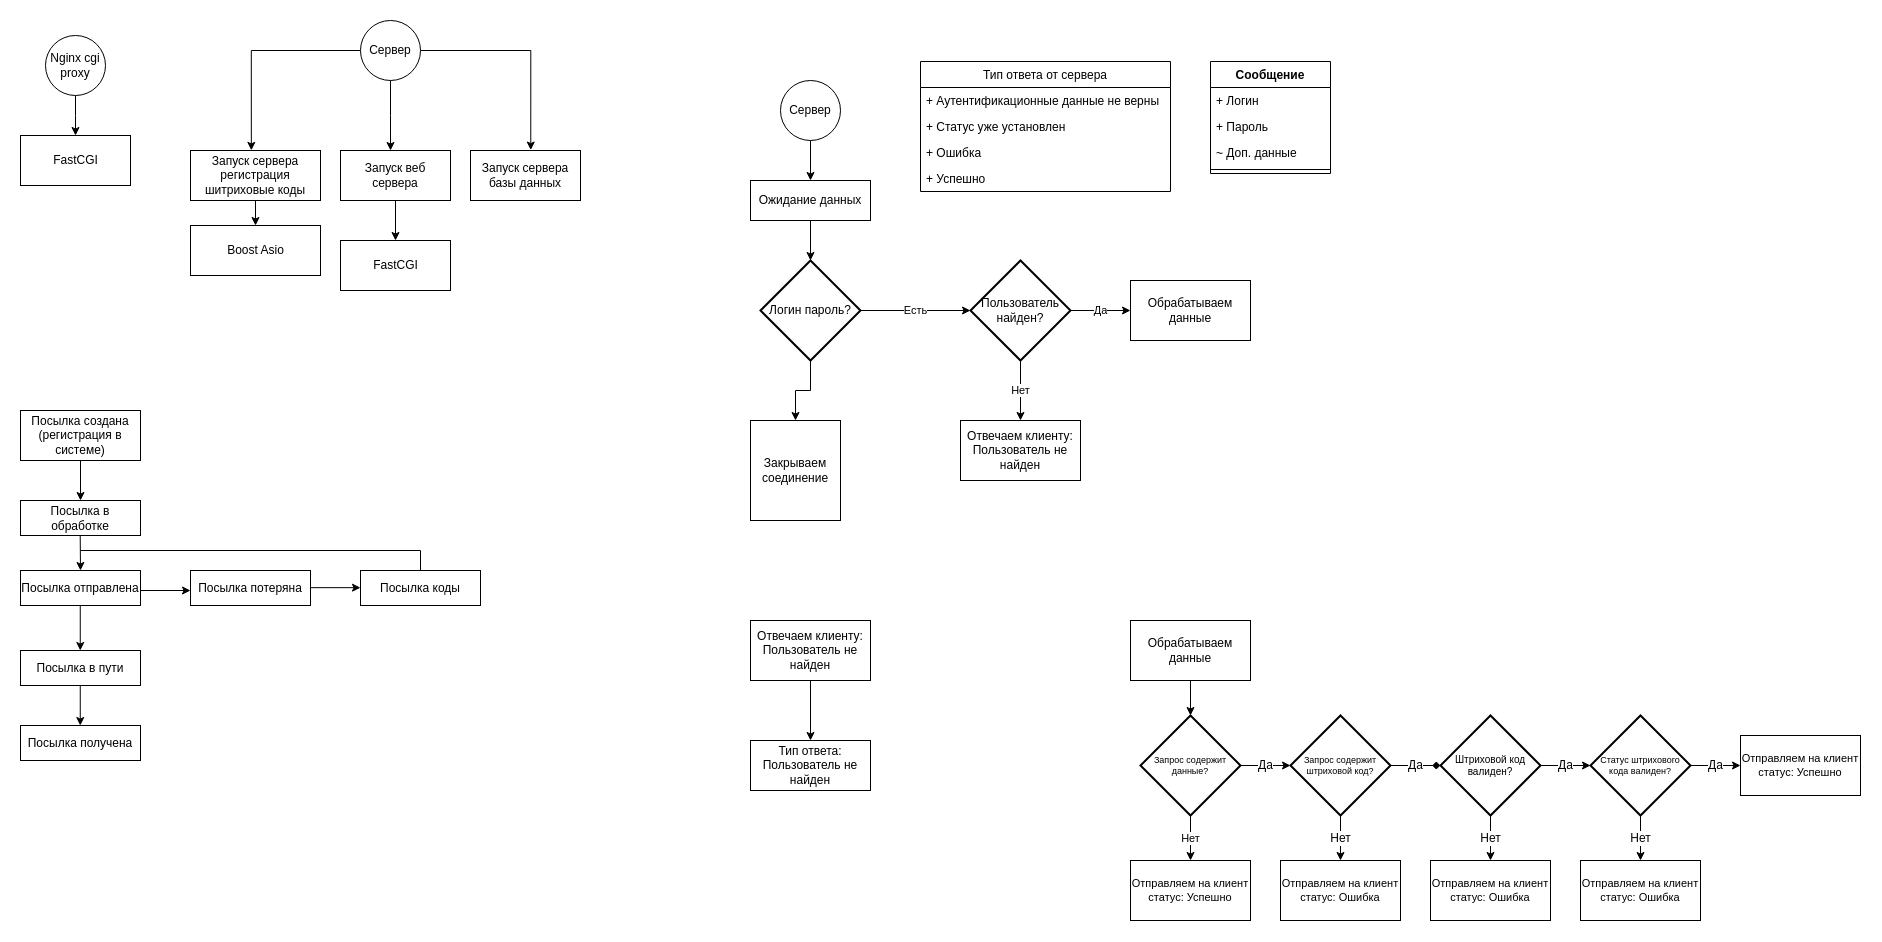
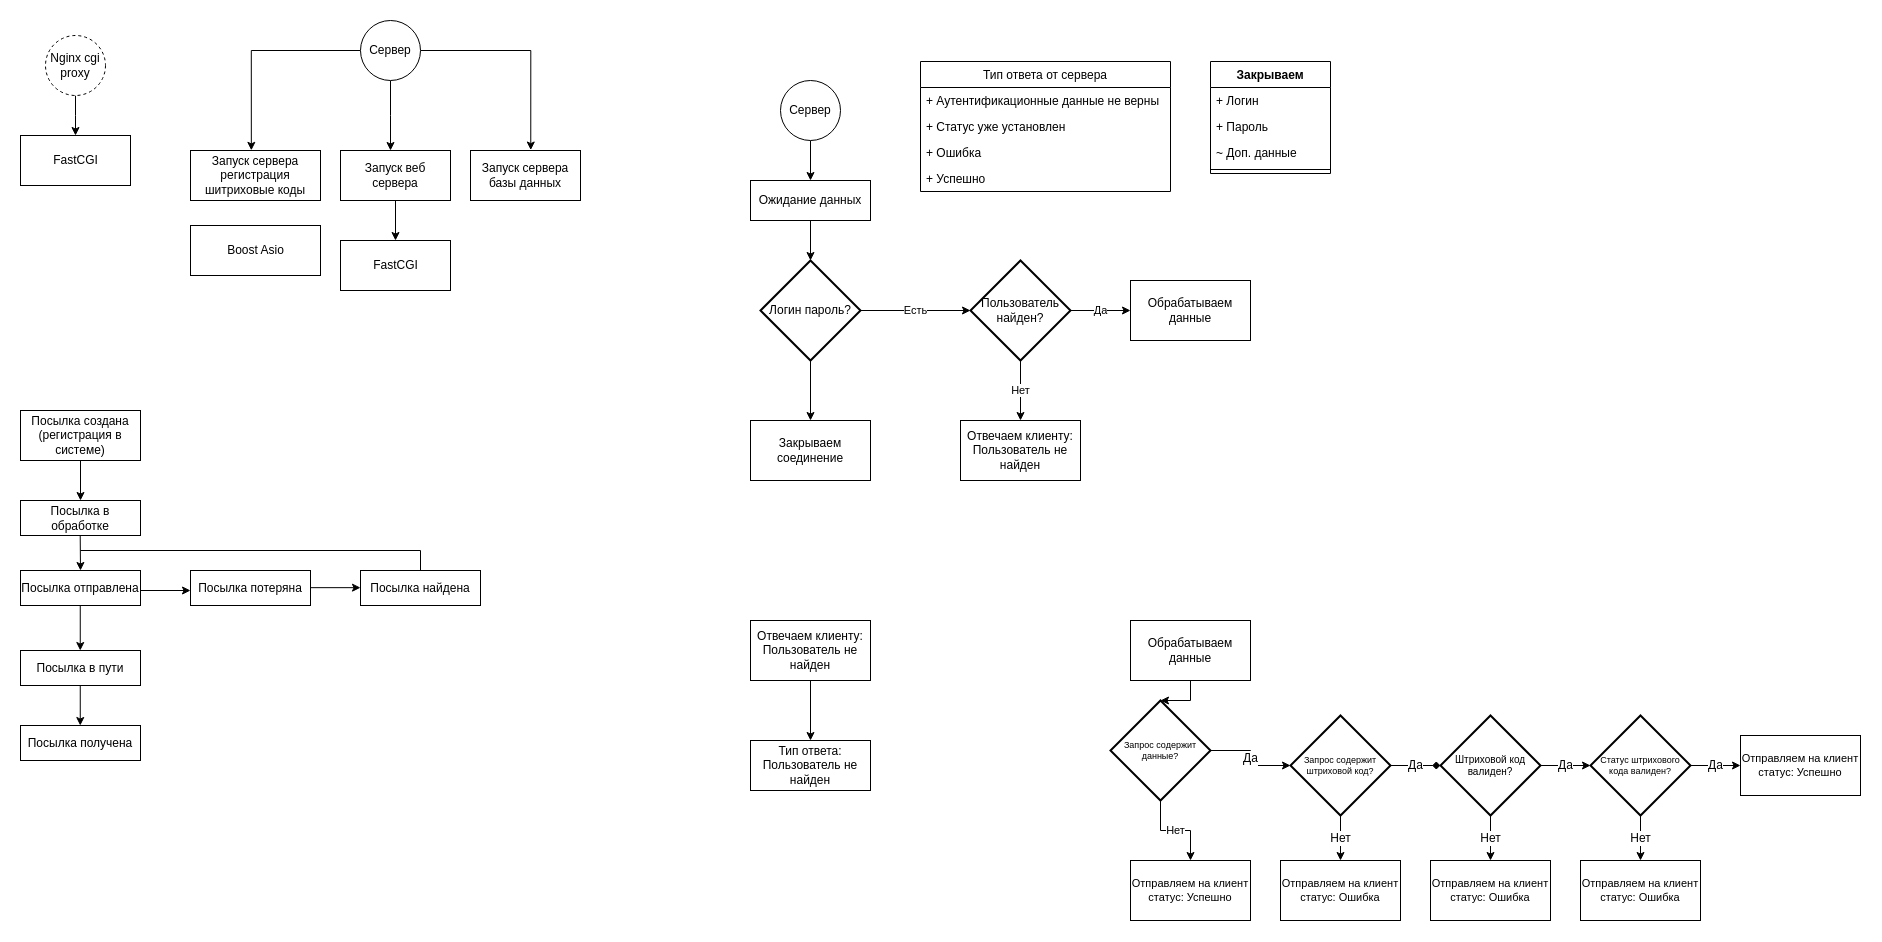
(76, 66) -> (76, 66)
(1270, 75) -> (1270, 75)
(256, 217) -> none
(796, 471) -> (811, 451)
(421, 589) -> (421, 589)
(1191, 766) -> (1161, 751)
